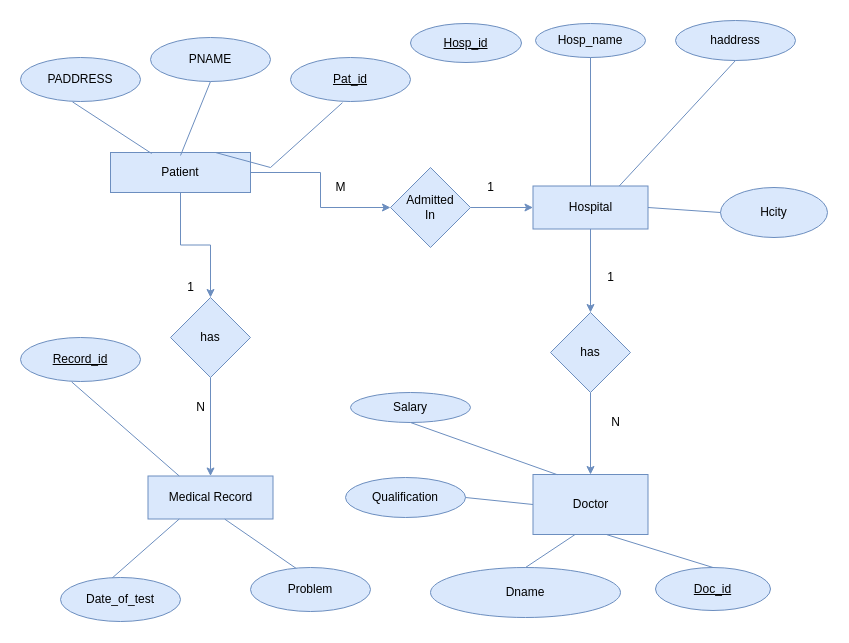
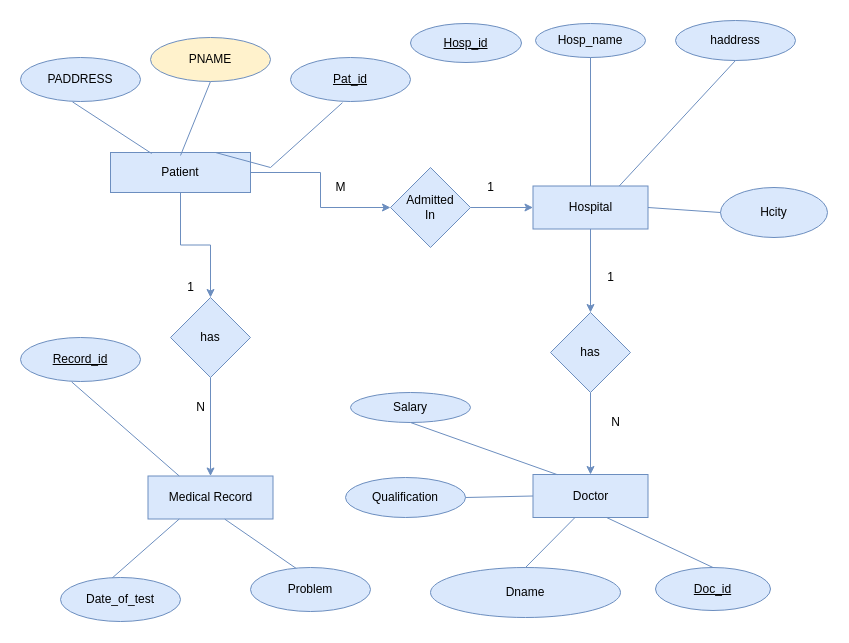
(211, 60) -> (211, 60)
(591, 505) -> (591, 496)
